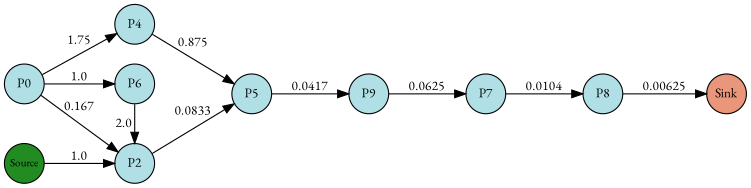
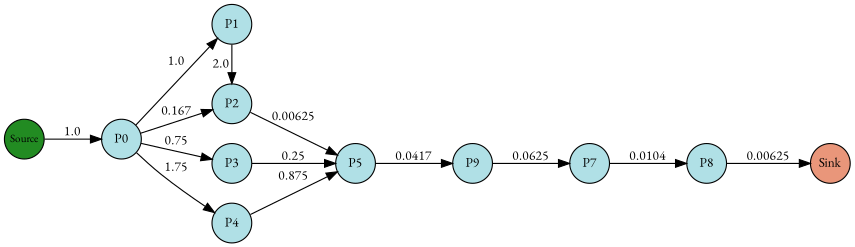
(135, 84) -> (232, 24)
(193, 111) -> (294, 116)
(74, 163) -> (67, 139)
none -> (232, 163)
